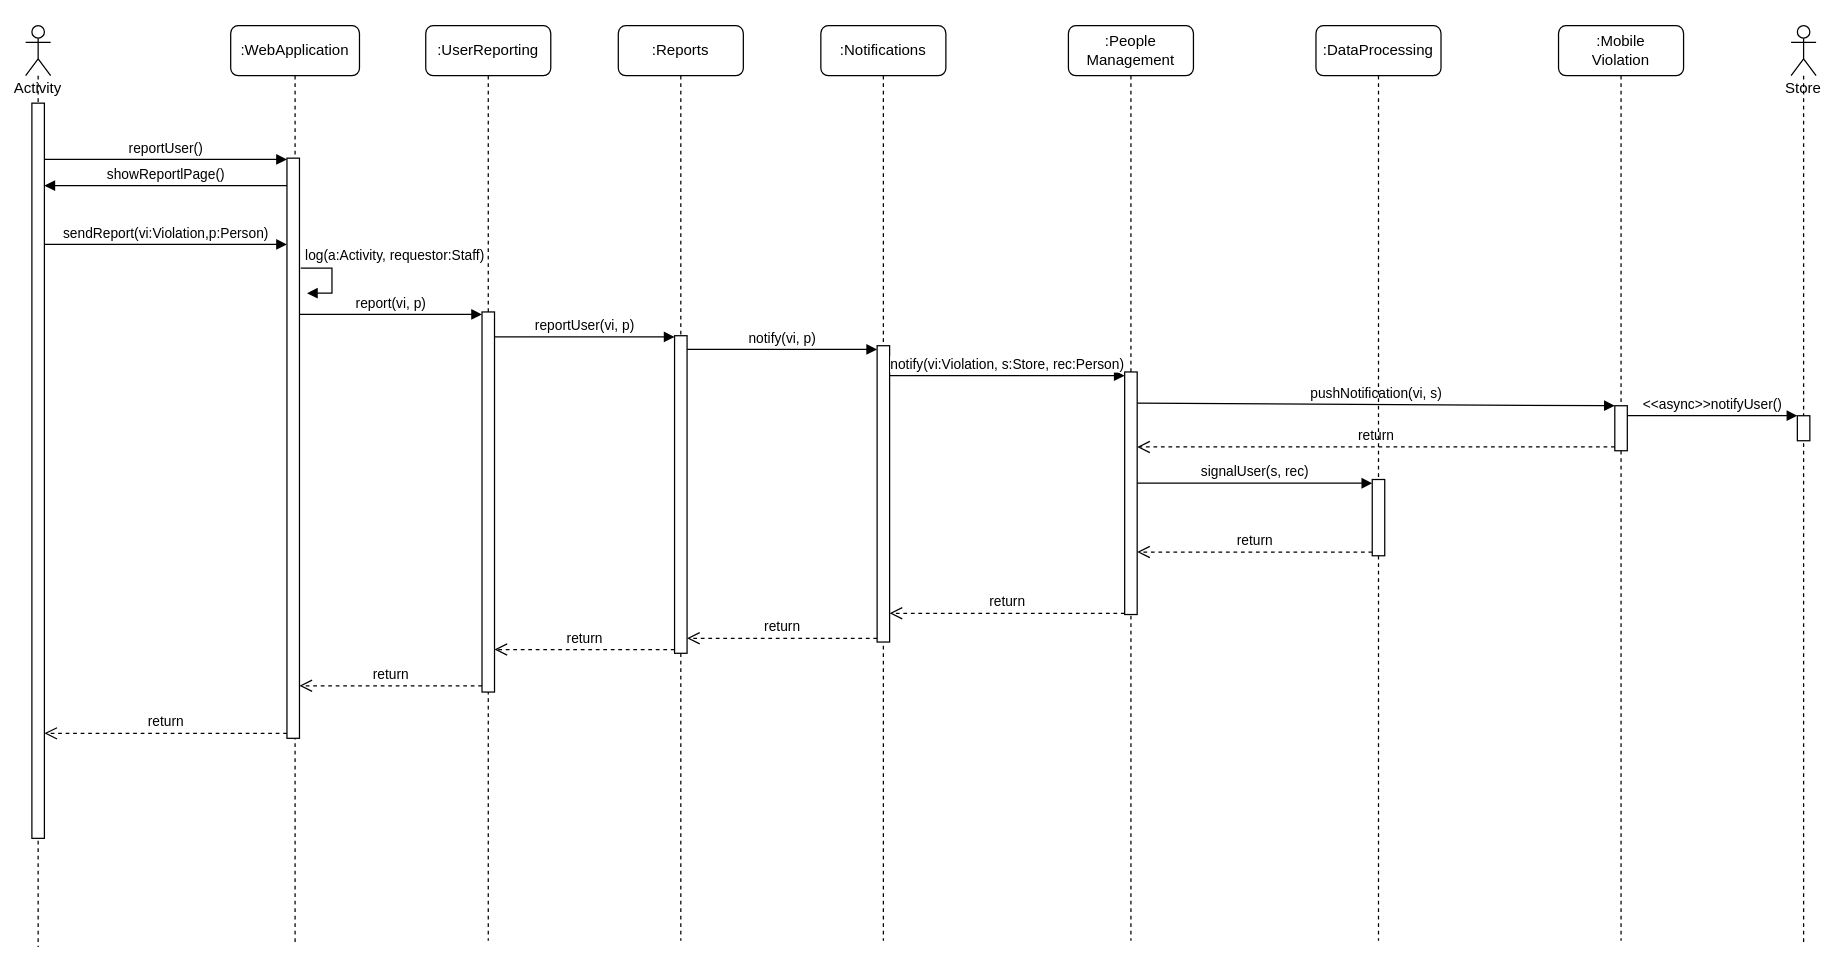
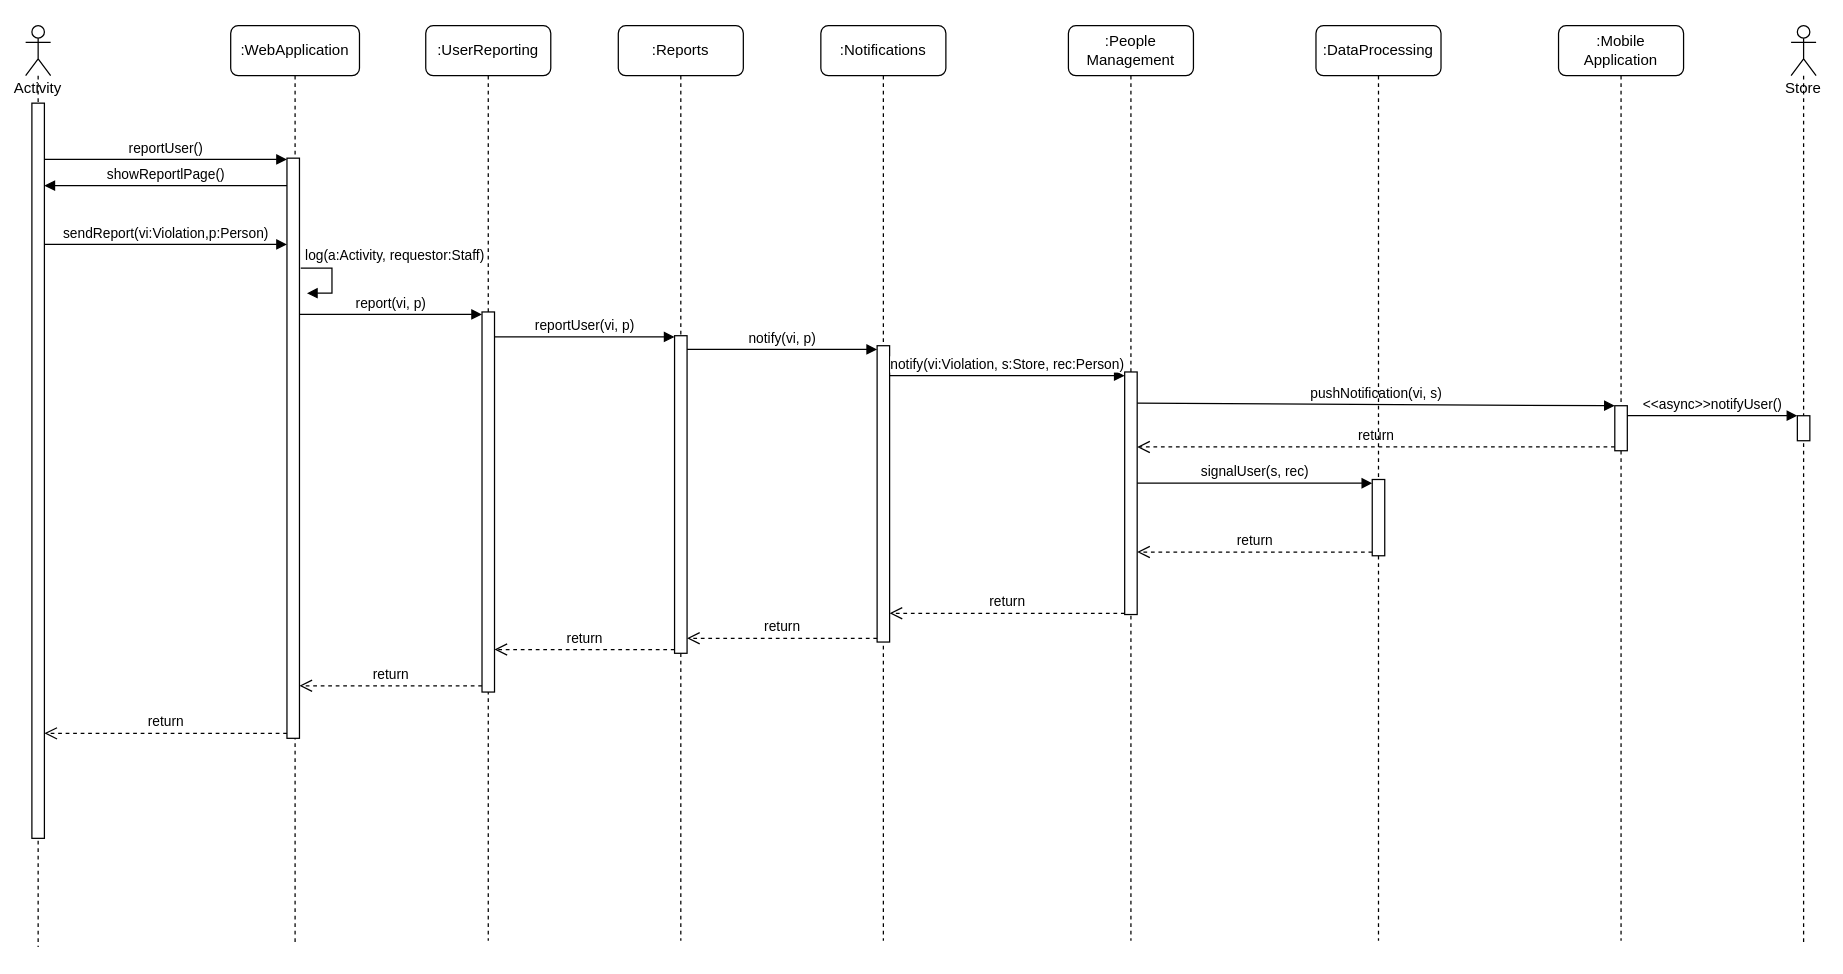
(1621, 51) -> (1621, 51)
